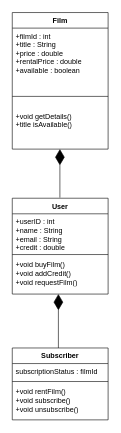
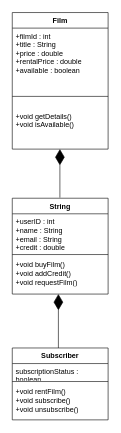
(50, 121) -> (49, 121)
(60, 207) -> (60, 207)
(61, 377) -> (61, 377)
